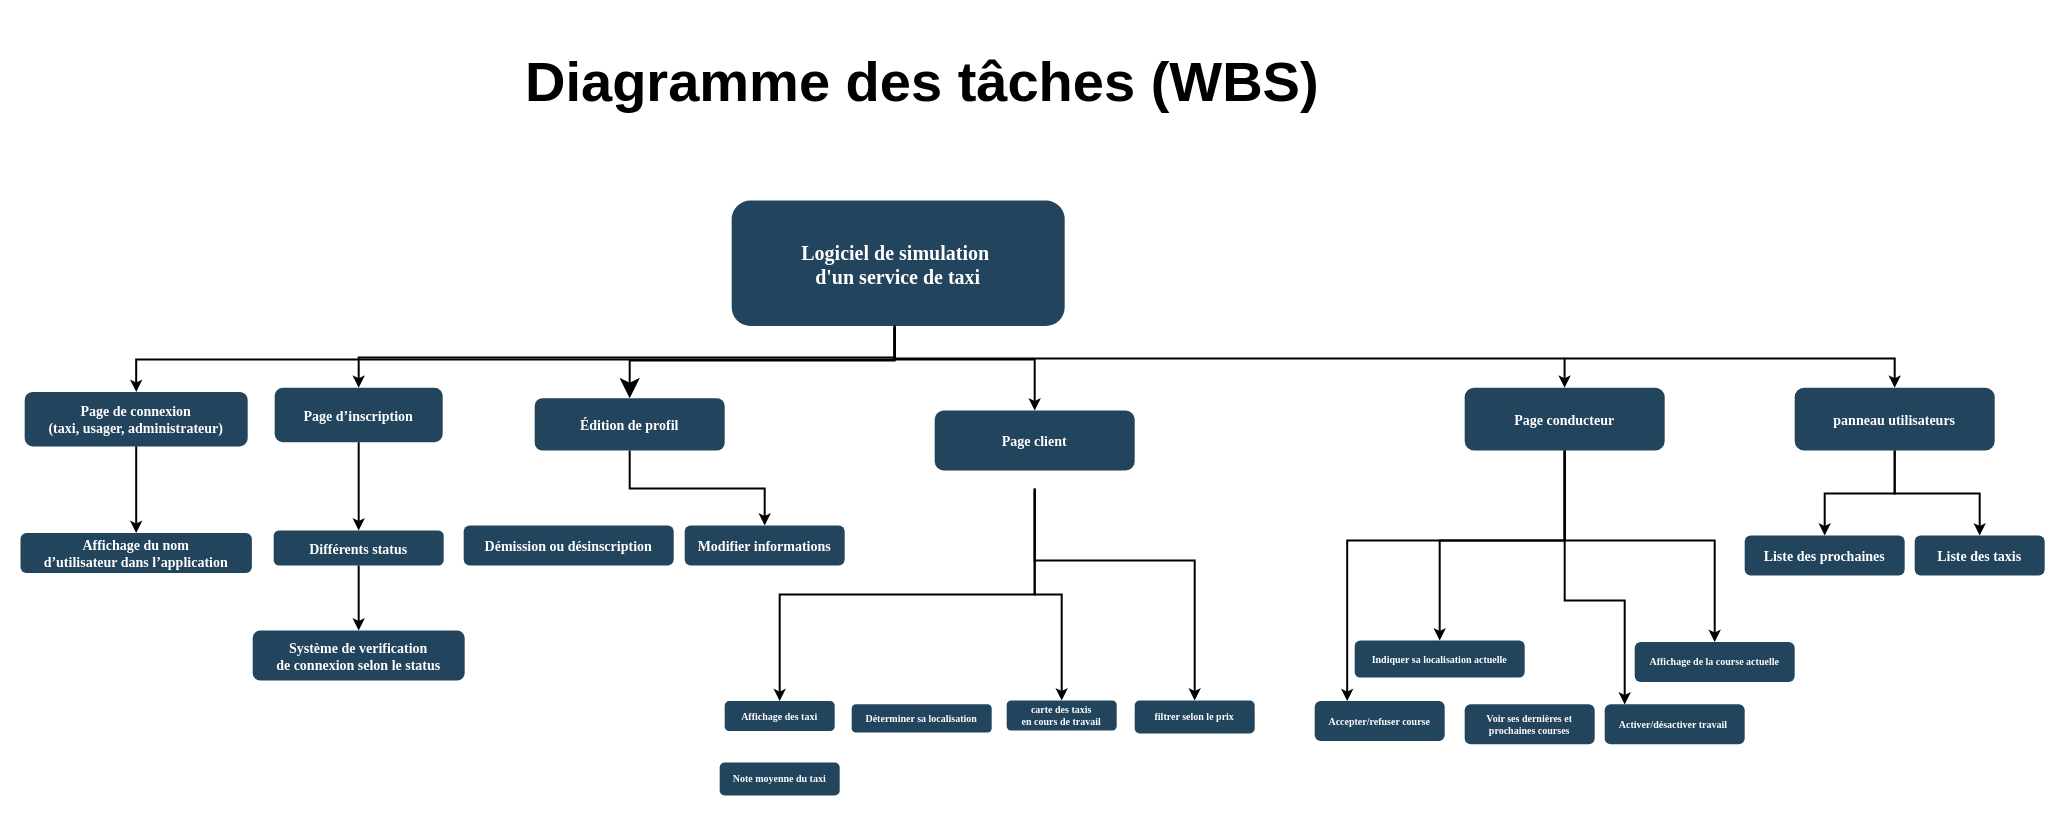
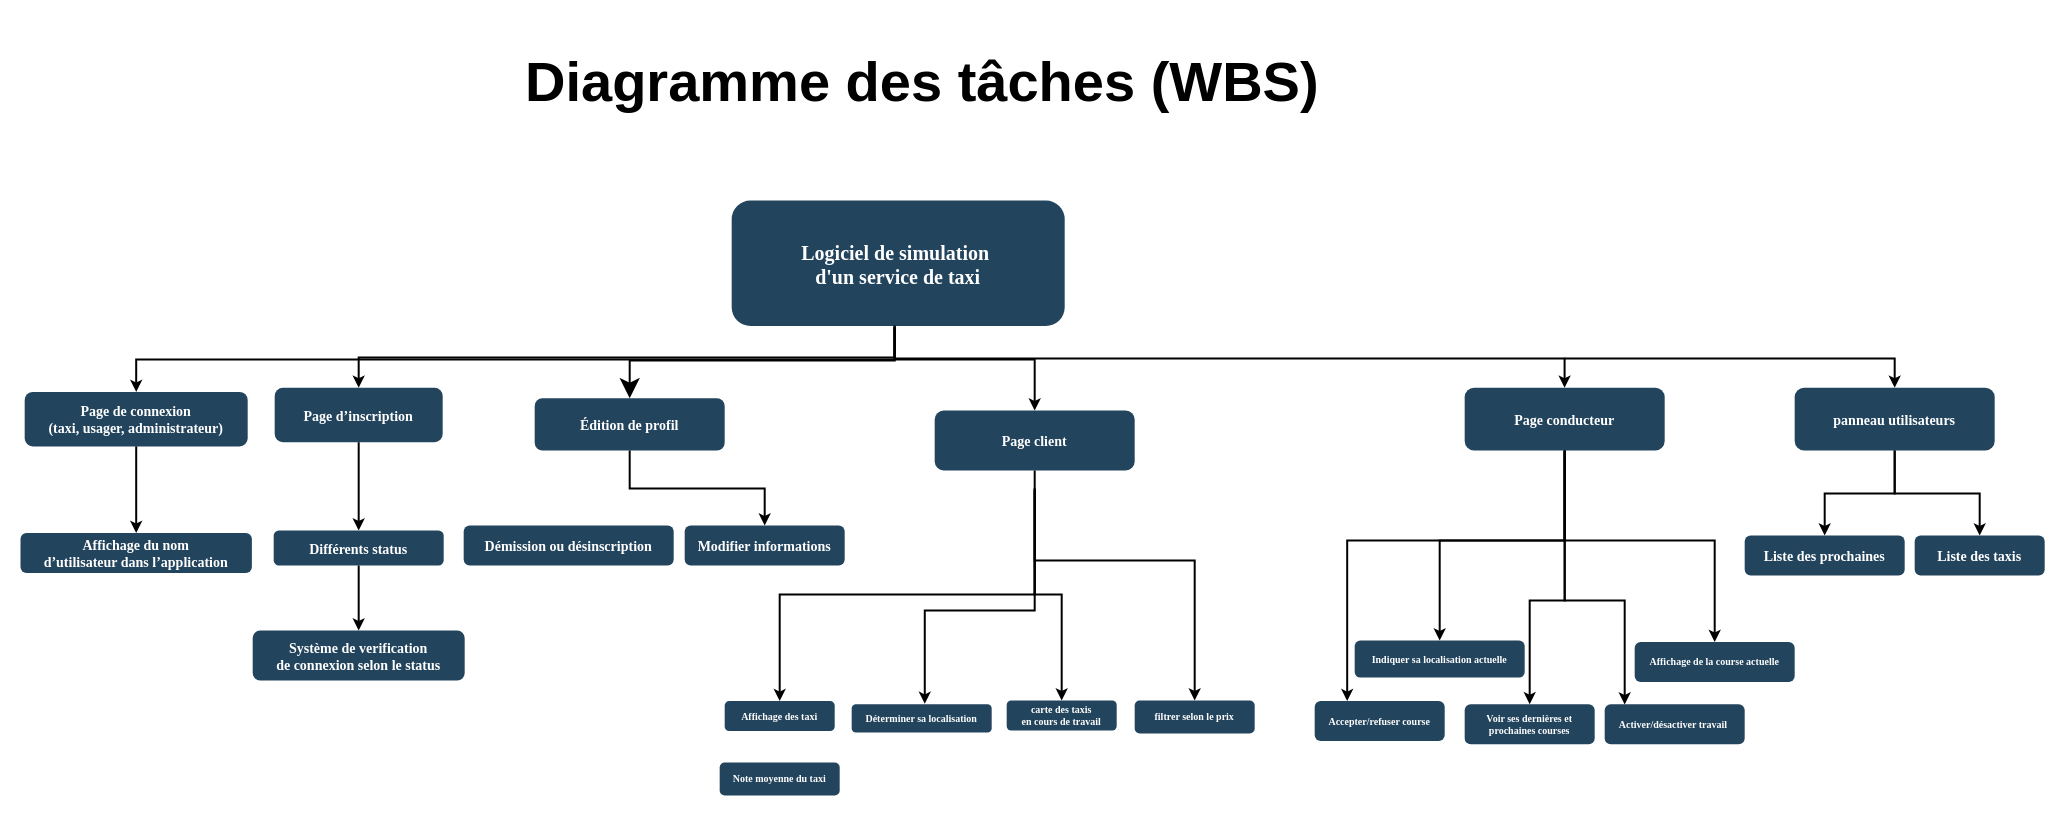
none -> (945, 611)
none -> (1530, 632)
